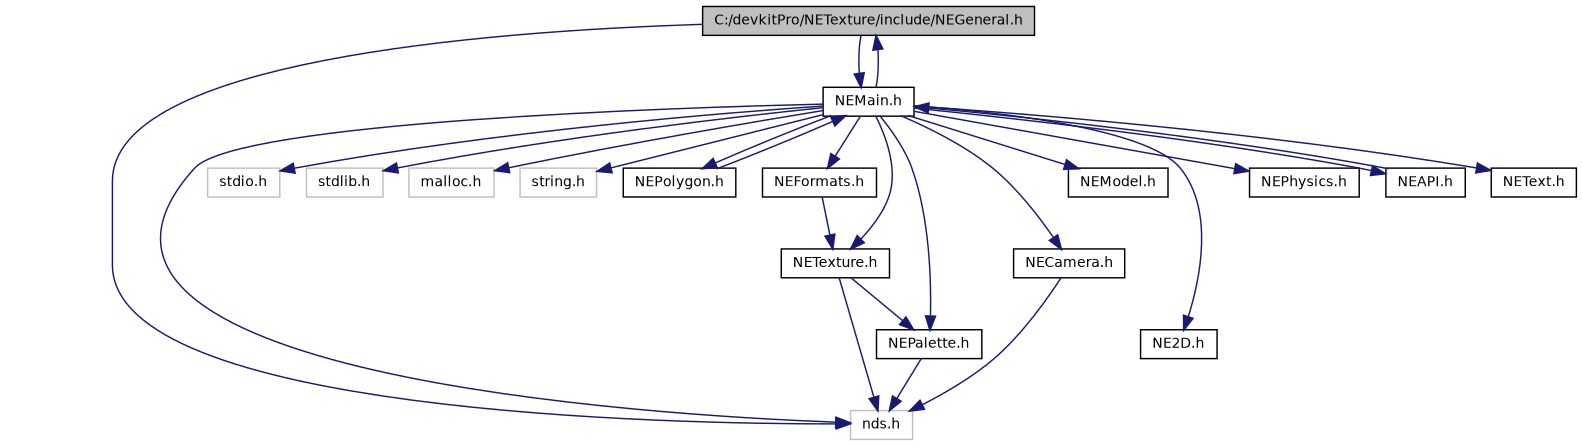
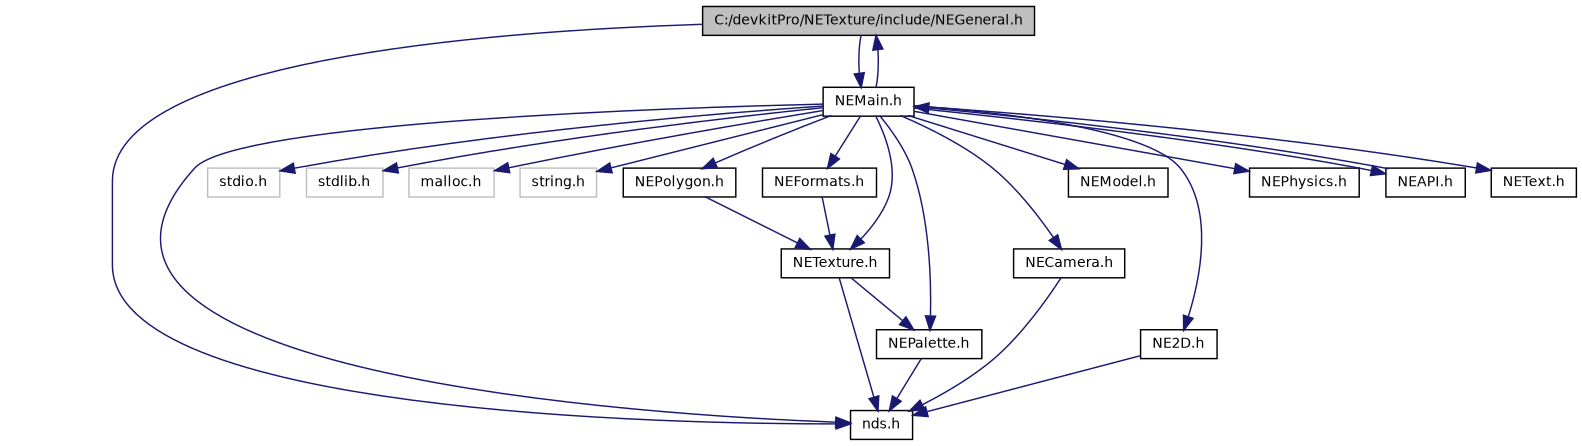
(775, 146) -> (751, 220)
none -> (1034, 384)
(882, 425) -> (882, 425)
